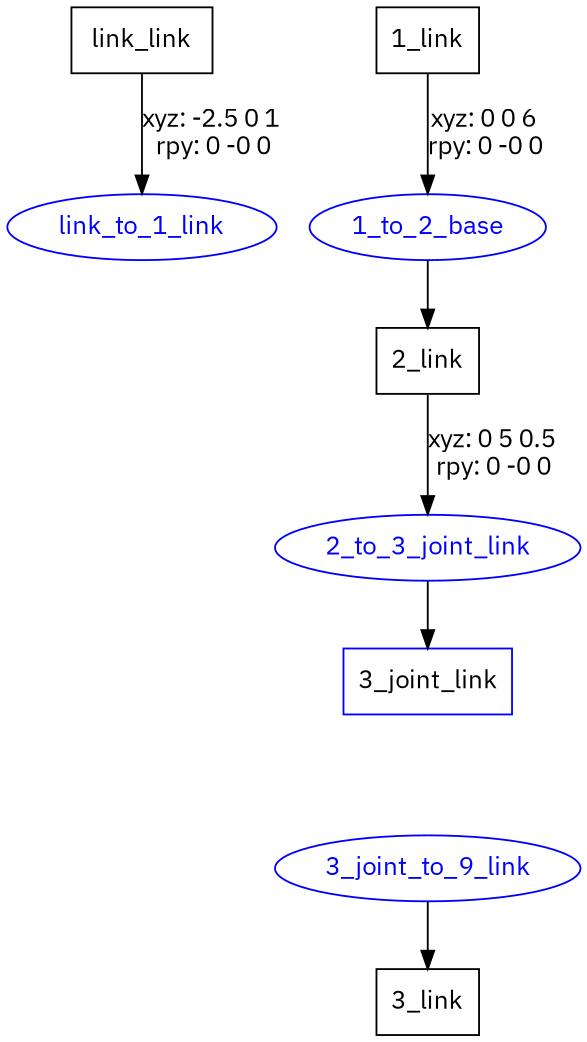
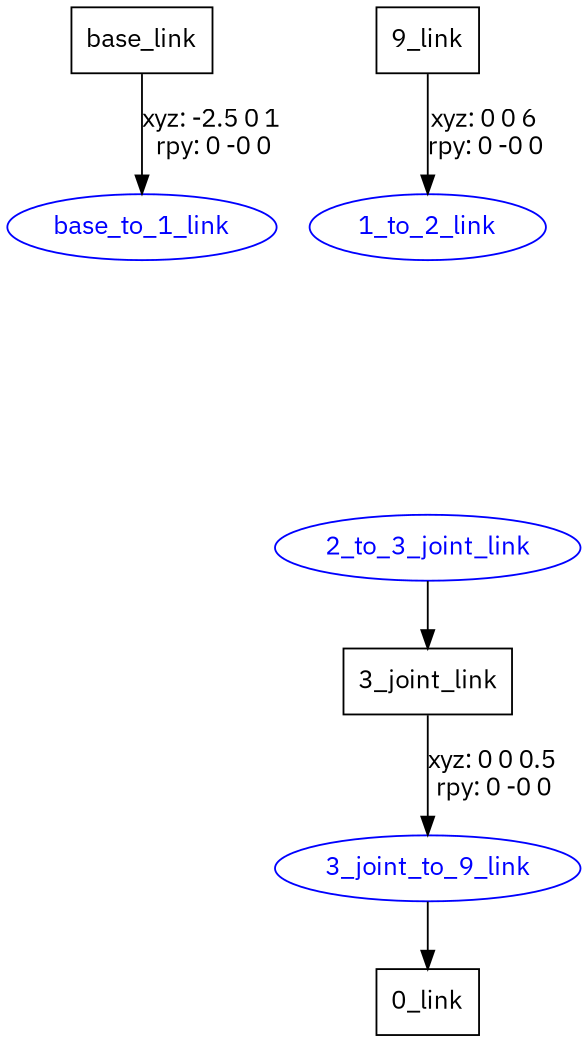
(142, 40) -> (142, 40)
(428, 40) -> (428, 40)
(142, 227) -> (142, 227)
(428, 227) -> (428, 227)
(428, 361) -> none
(428, 681) -> (428, 681)
none -> (428, 766)
(428, 1002) -> (428, 1002)
